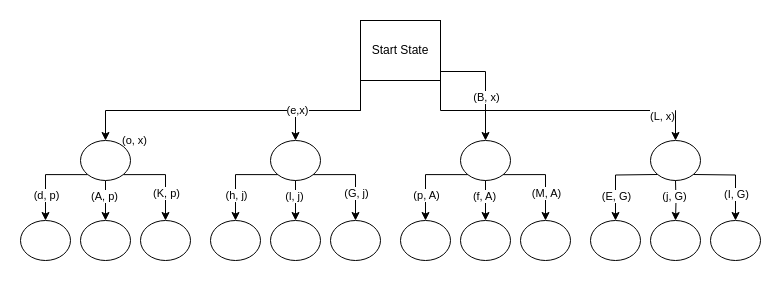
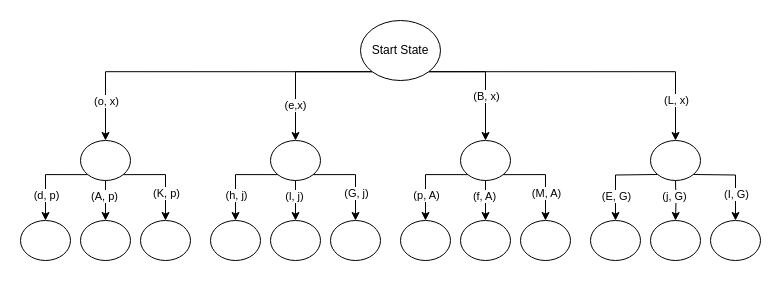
(401, 51) -> (401, 51)
